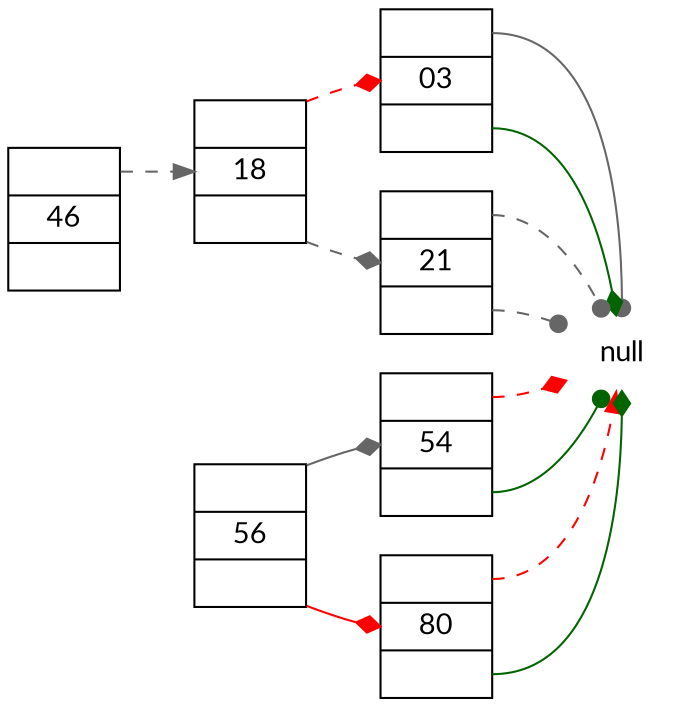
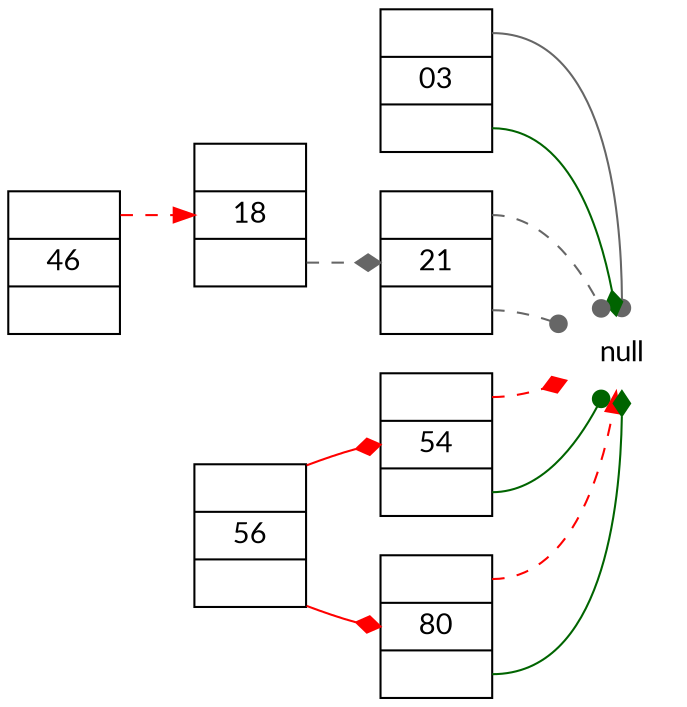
(331, 93) -> none
(147, 172) -> (147, 215)
(331, 457) -> (331, 457)
